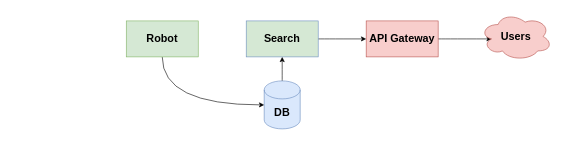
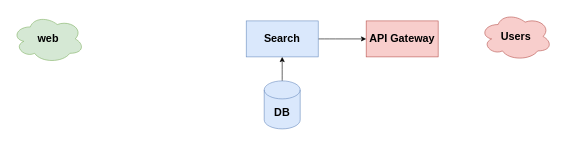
none -> (48, 39)
(162, 39) -> none
(282, 39) -> (282, 39)
(486, 39) -> none
(213, 101) -> none
